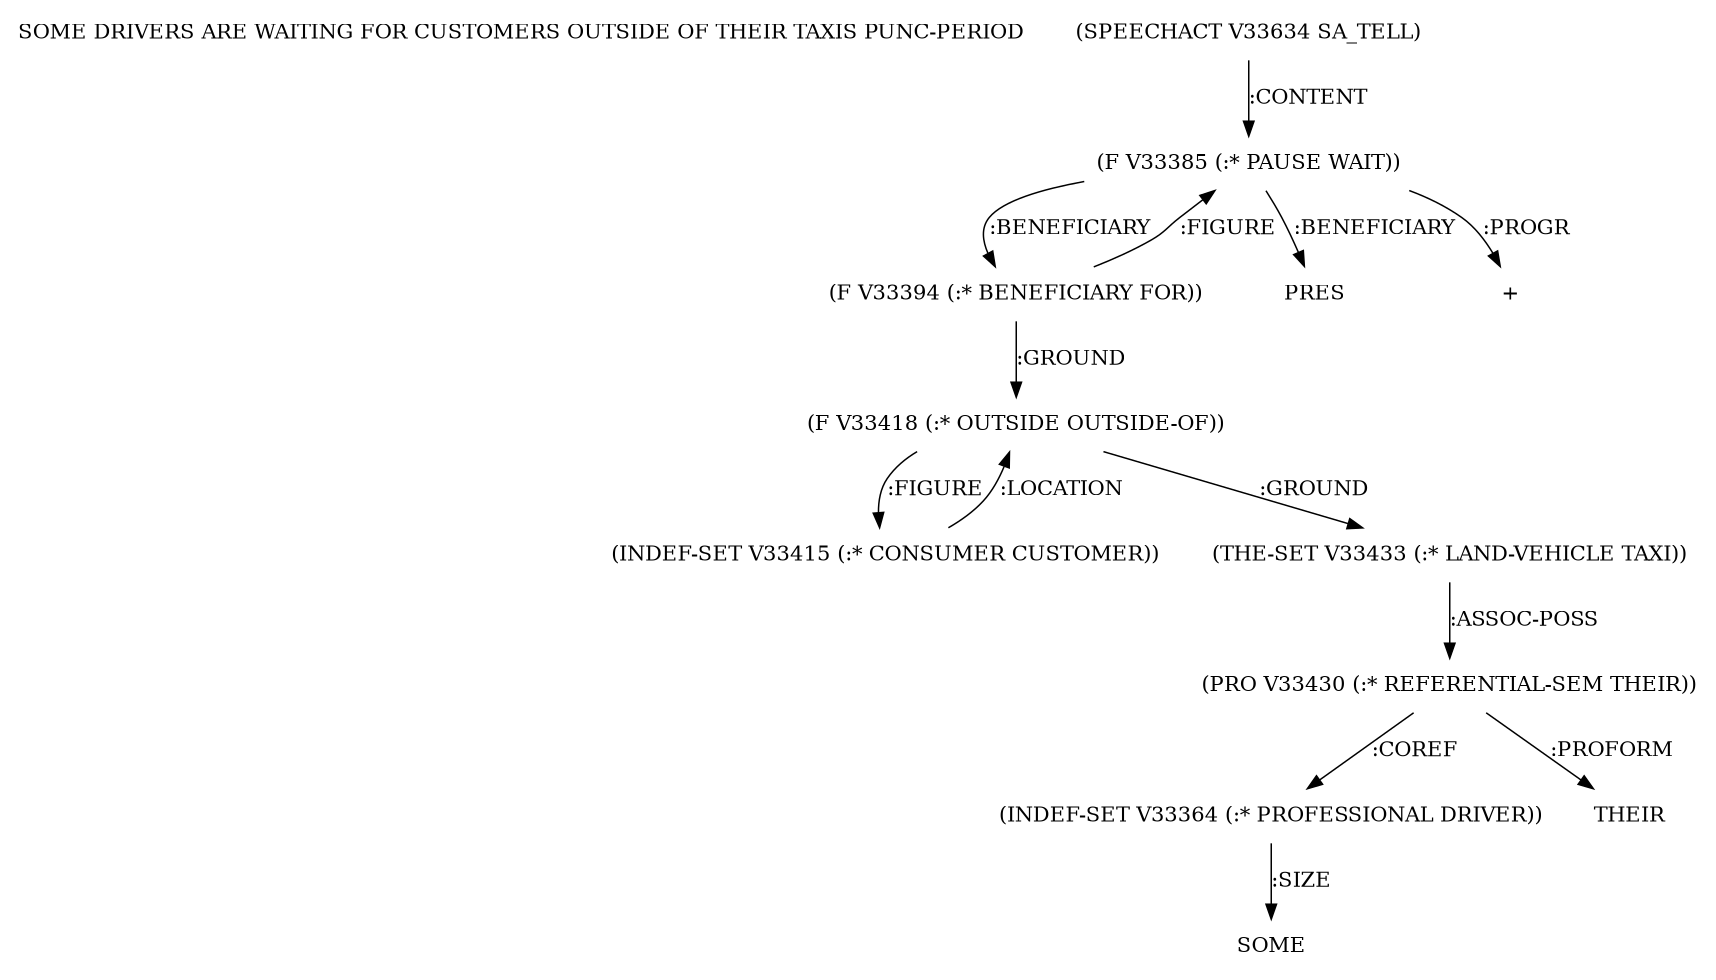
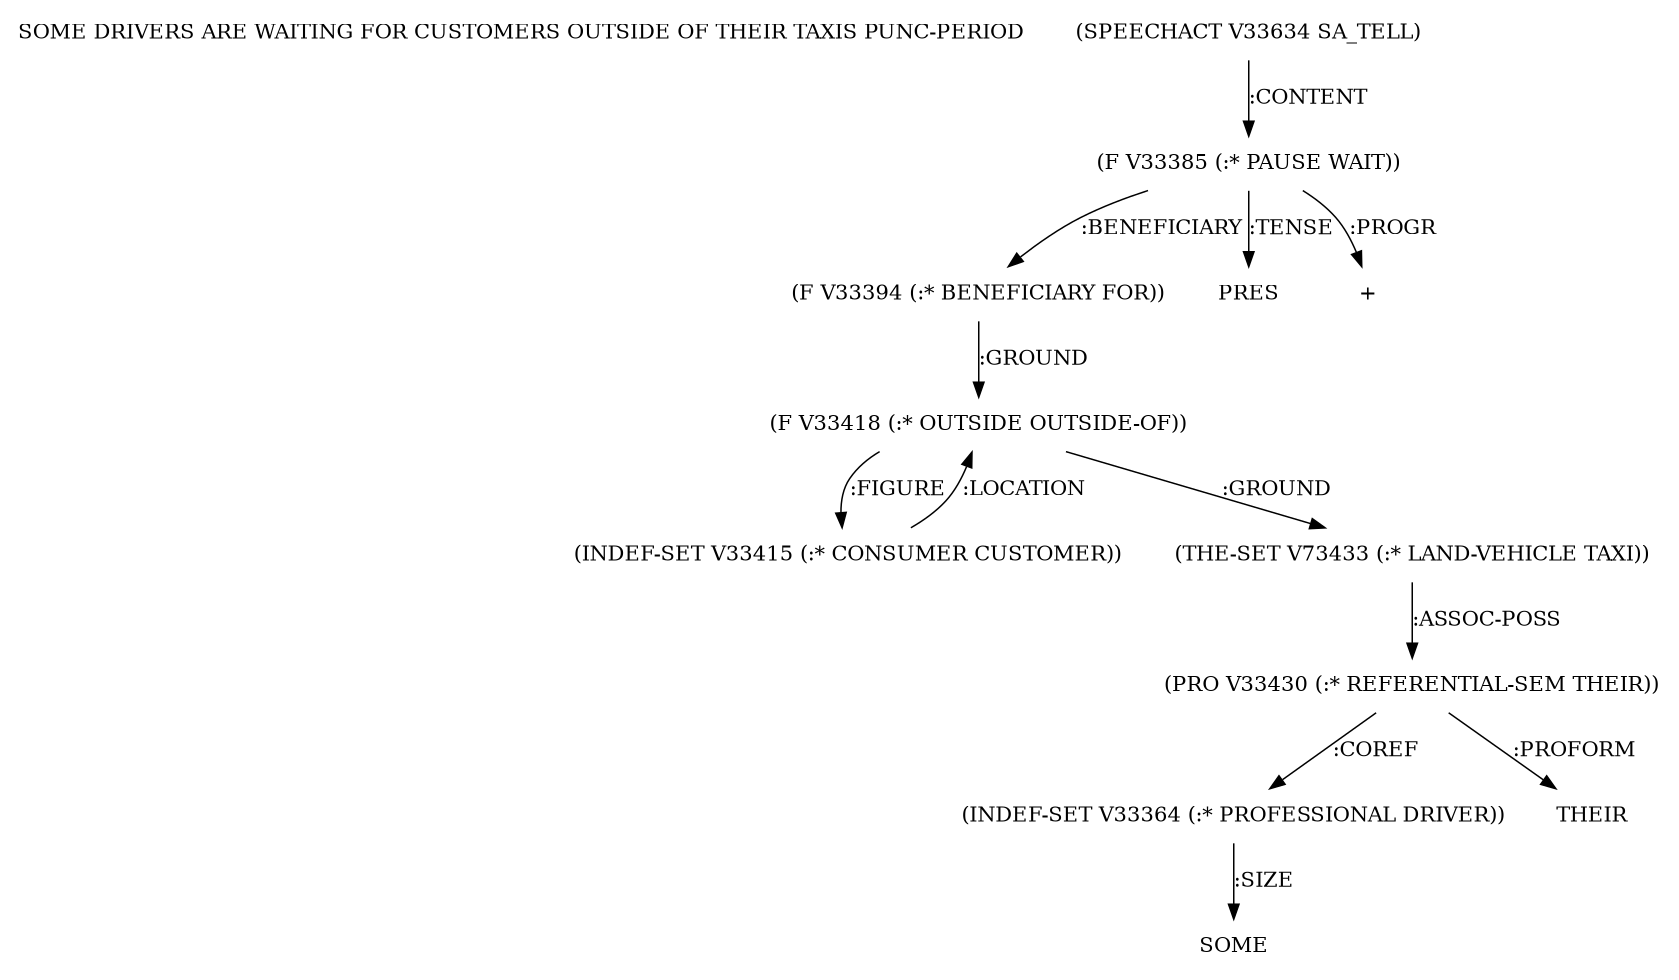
(1375, 229) -> (1292, 229)
(1152, 239) -> none
(1450, 555) -> (1412, 555)
